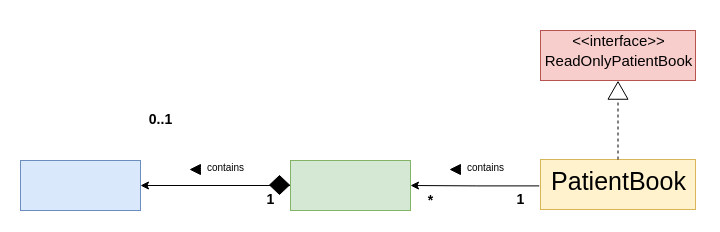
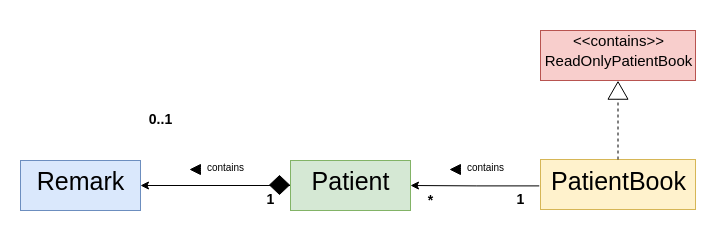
(619, 41) -> (619, 41)
none -> (81, 181)
none -> (351, 181)
